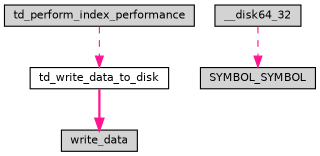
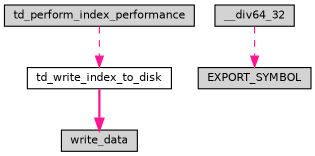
(258, 16) -> (255, 16)
(99, 78) -> (99, 78)
(258, 78) -> (255, 78)
